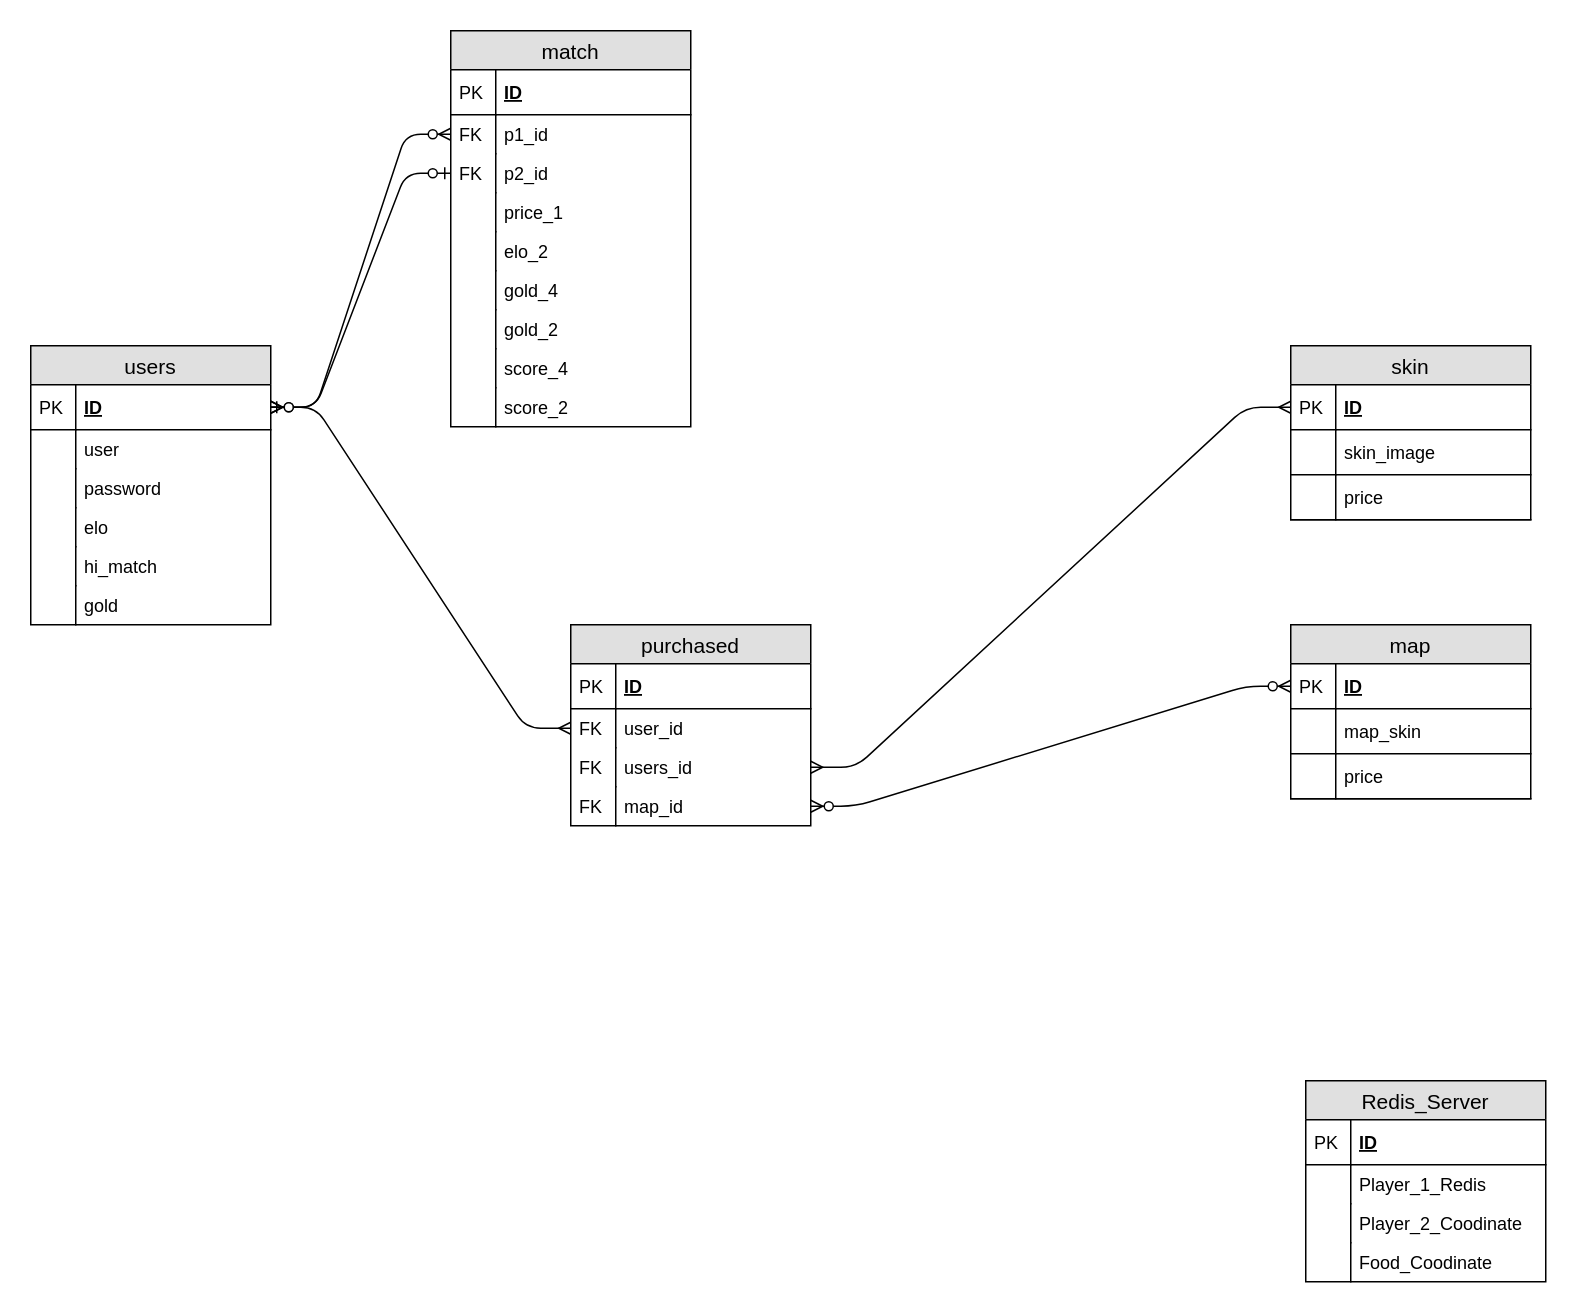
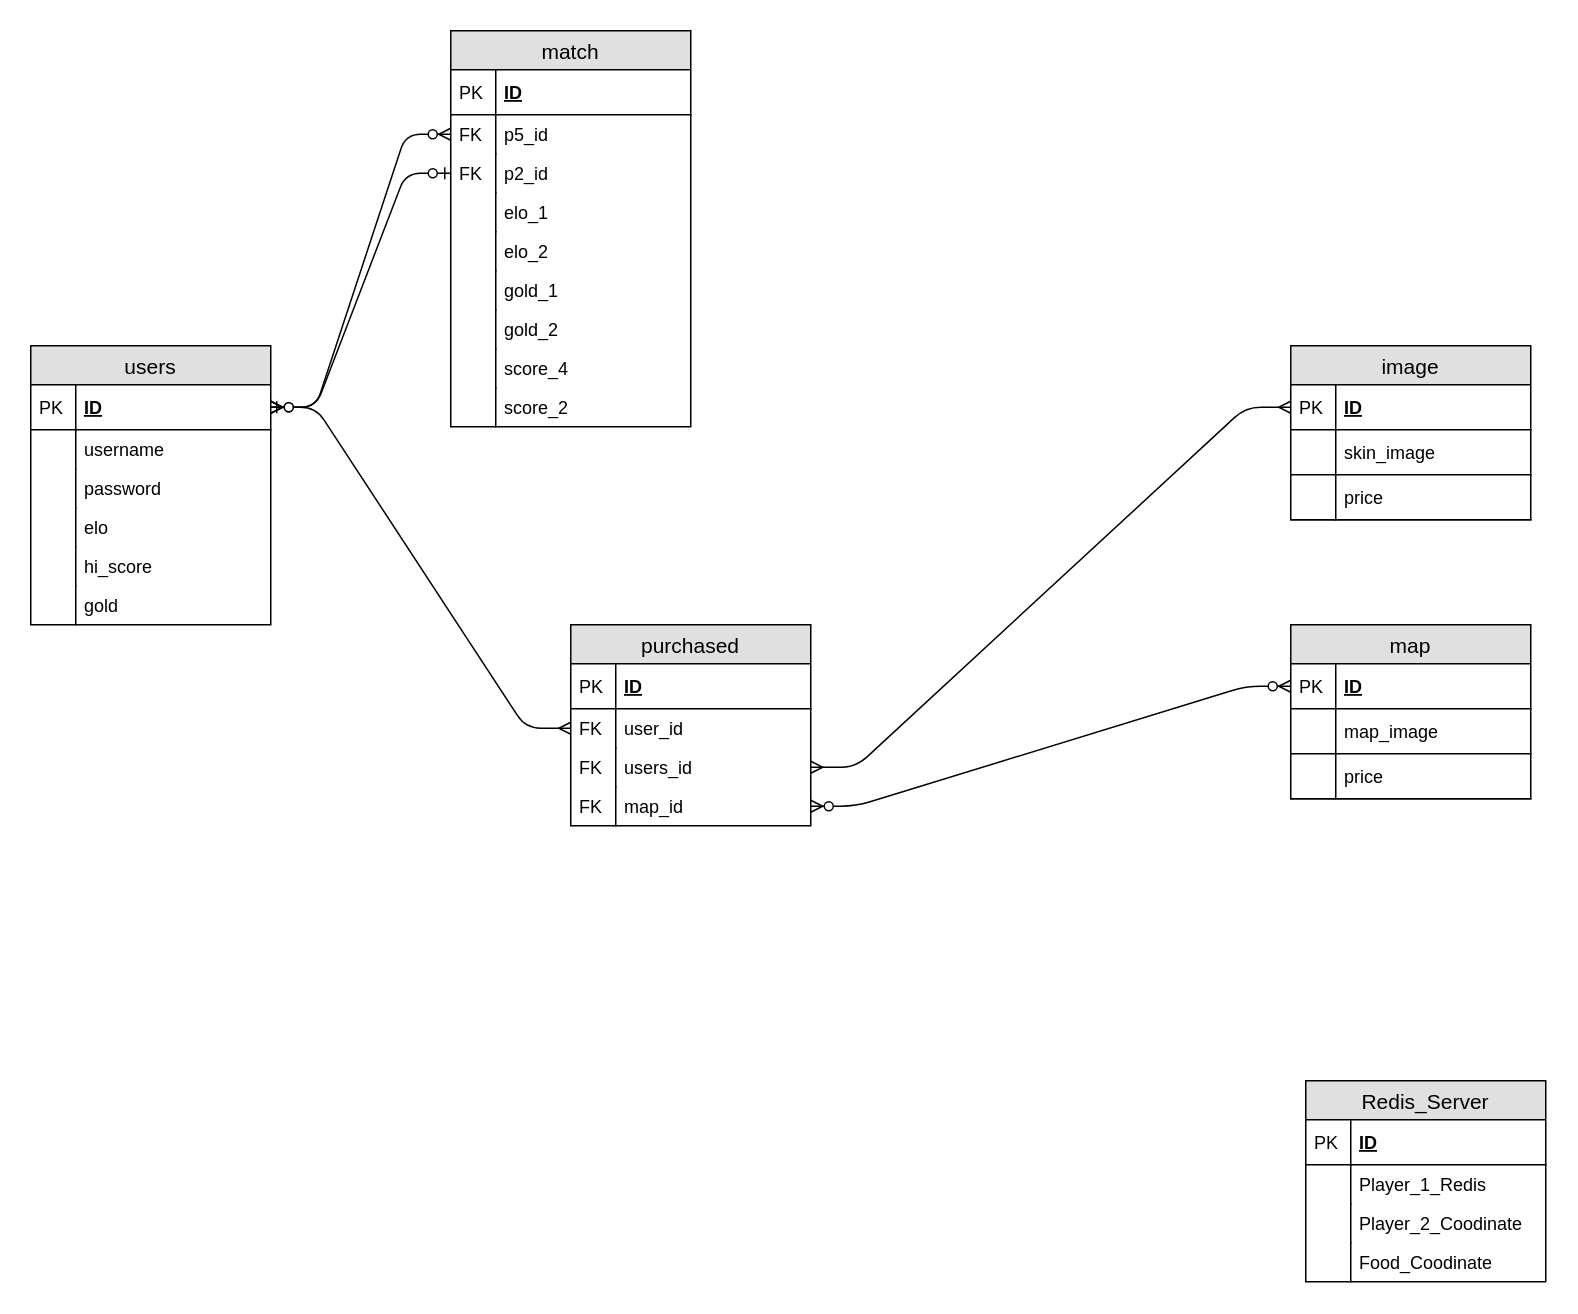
(527, 135) -> (527, 135)
(537, 213) -> (527, 213)
(532, 291) -> (532, 291)
(1410, 367) -> (1410, 367)
(104, 450) -> (124, 450)
(122, 567) -> (122, 567)
(1382, 732) -> (1387, 732)
